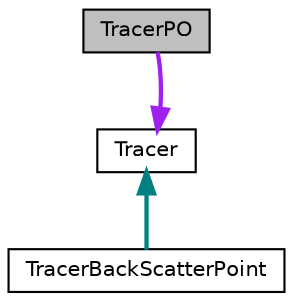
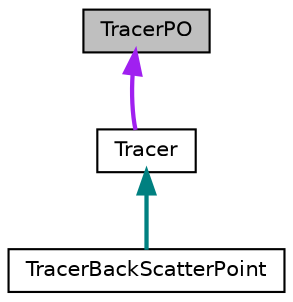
(161, 80) -> (132, 102)
